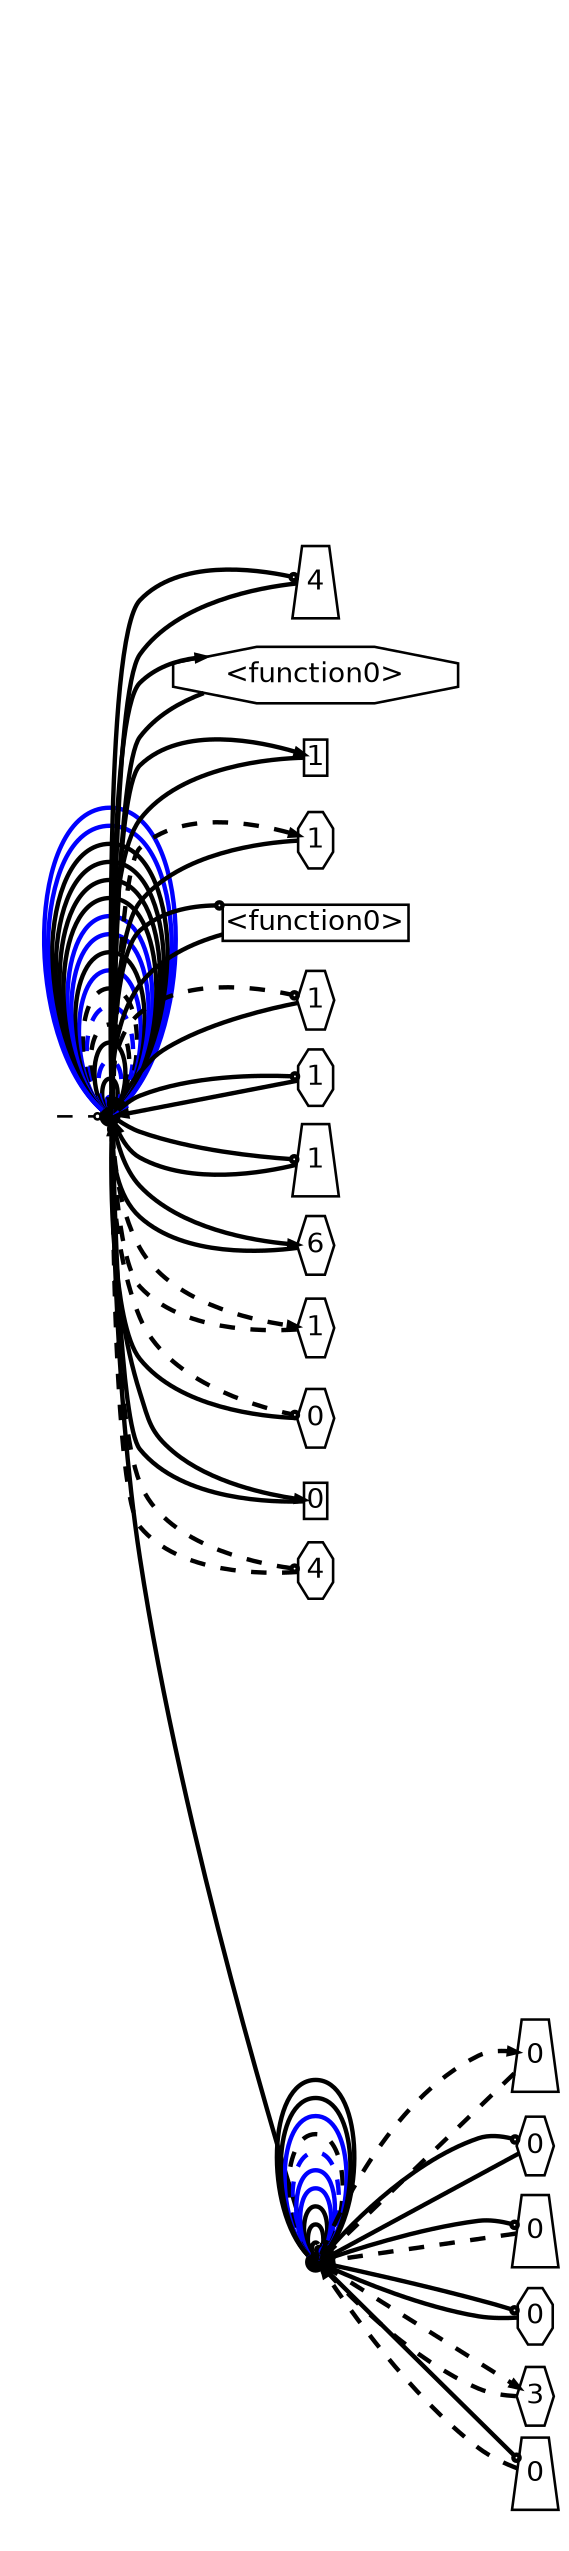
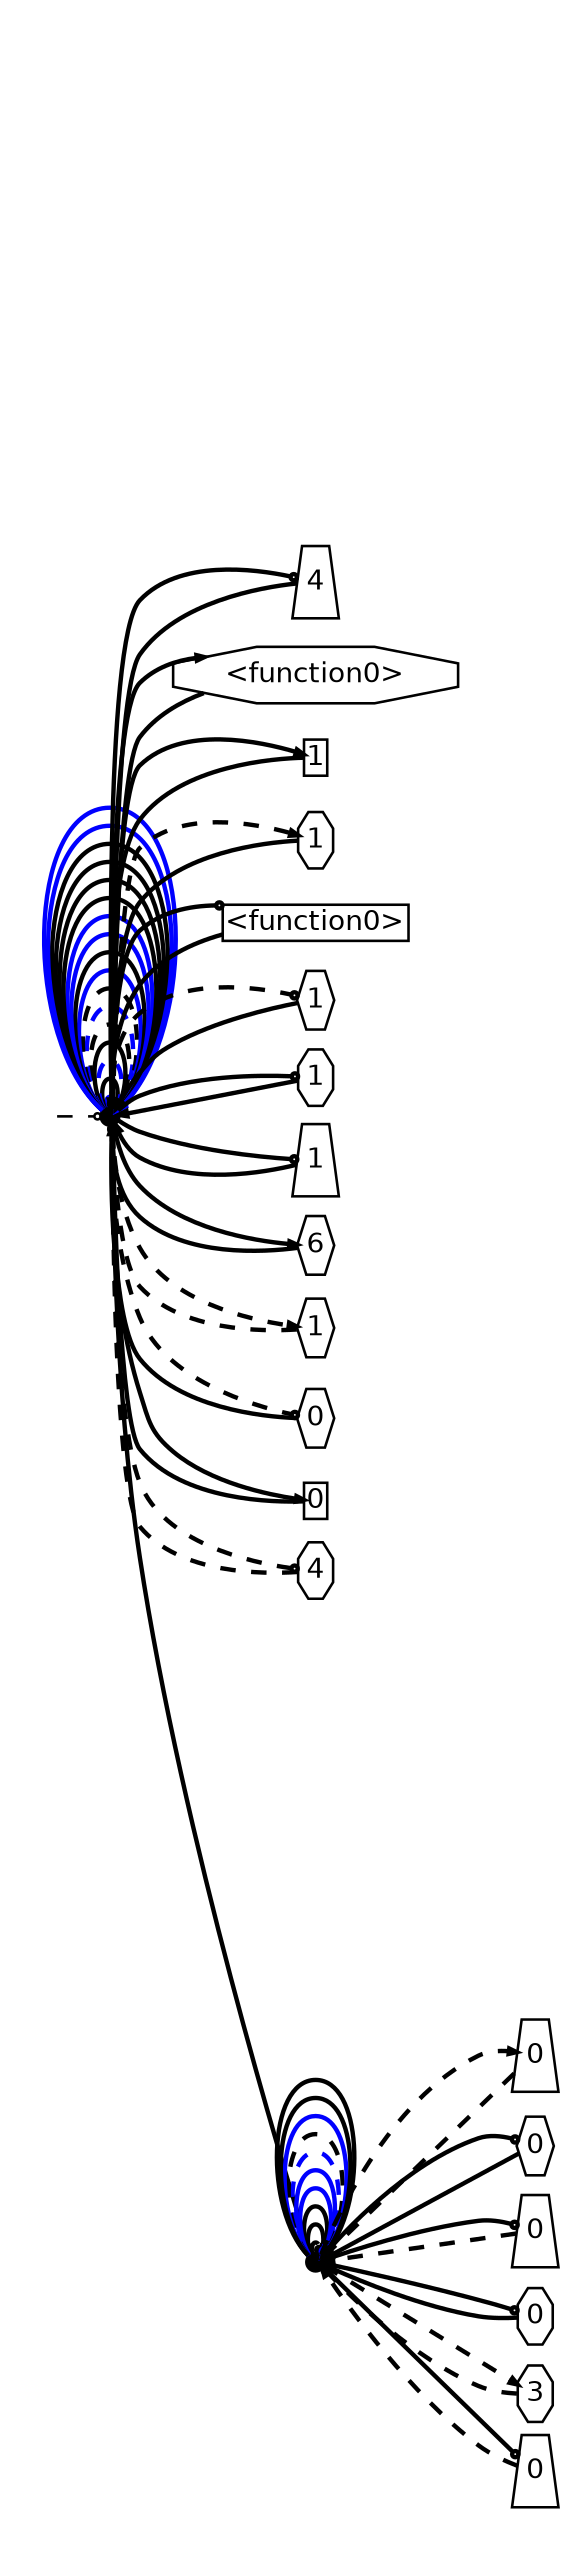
(535, 2396) -> (535, 2394)
